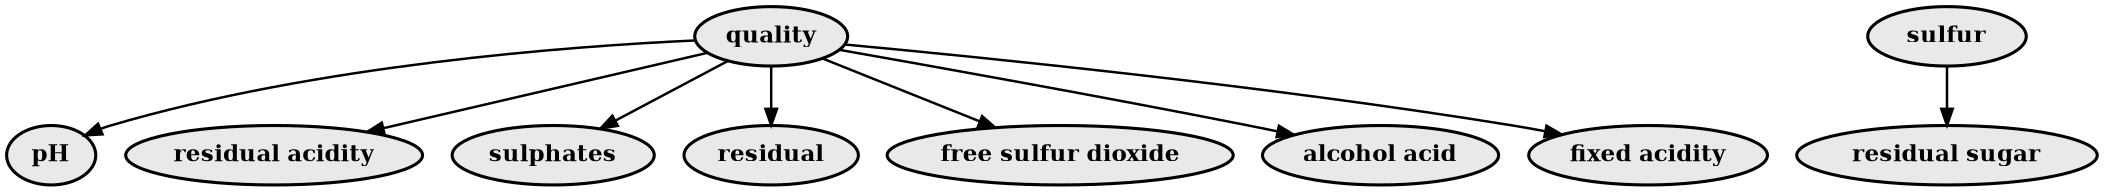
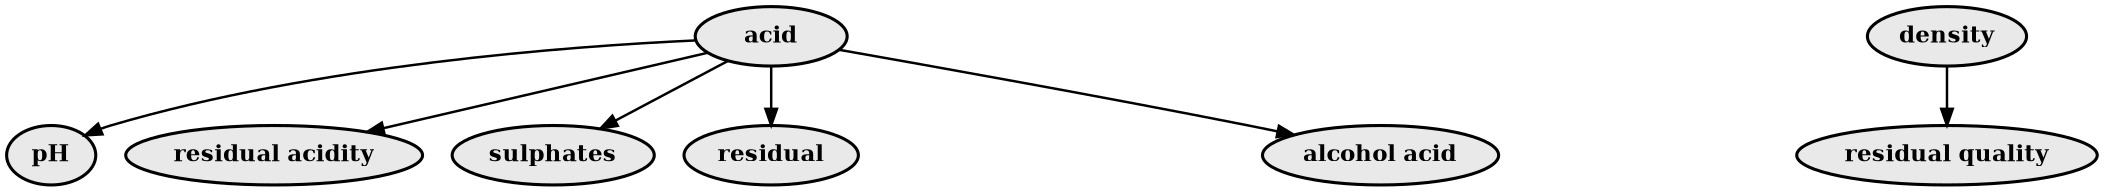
(771, 36) -> (771, 36)
(1947, 36) -> (1947, 36)
(1060, 155) -> none
(1648, 155) -> none
(1947, 155) -> (1947, 155)
